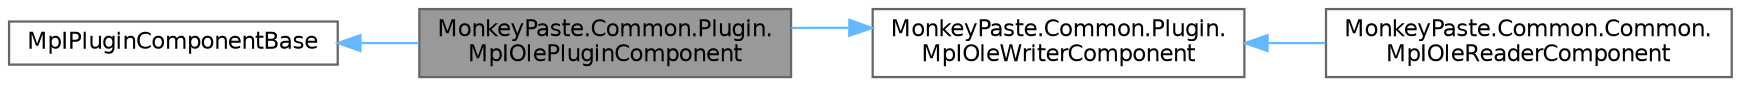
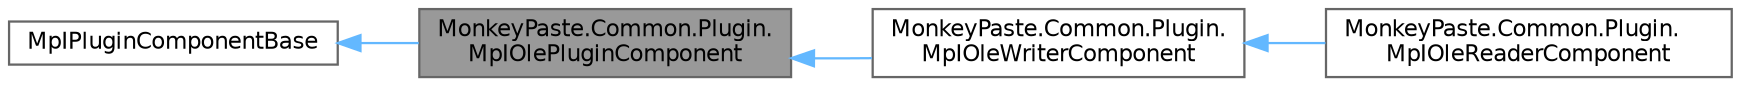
(820, 28) -> (843, 58)
(1529, 43) -> (1529, 43)
